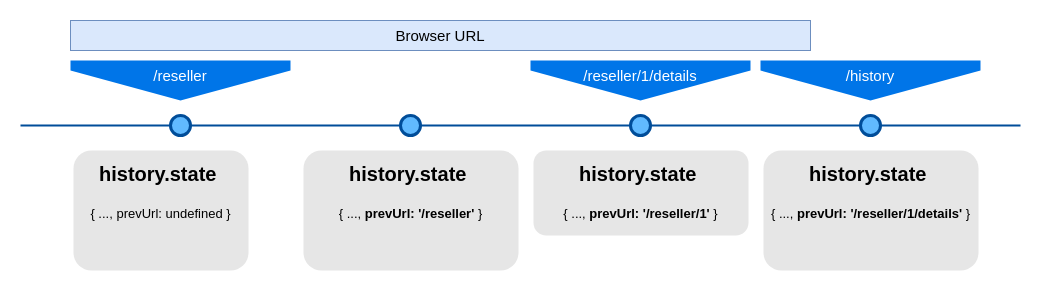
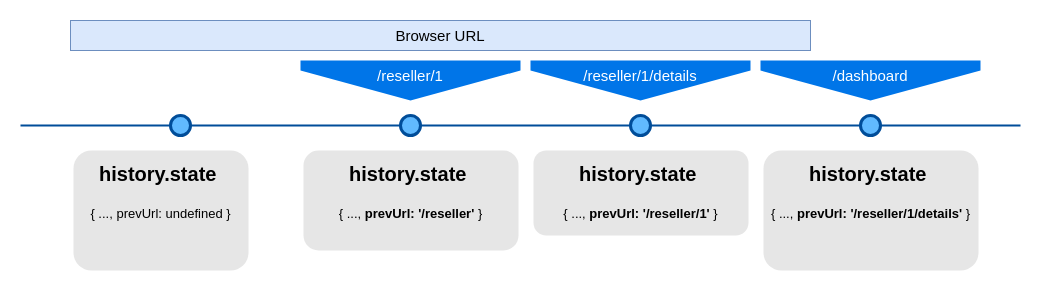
(871, 77) -> (871, 77)
(181, 81) -> none
none -> (411, 81)
(411, 211) -> (411, 201)
